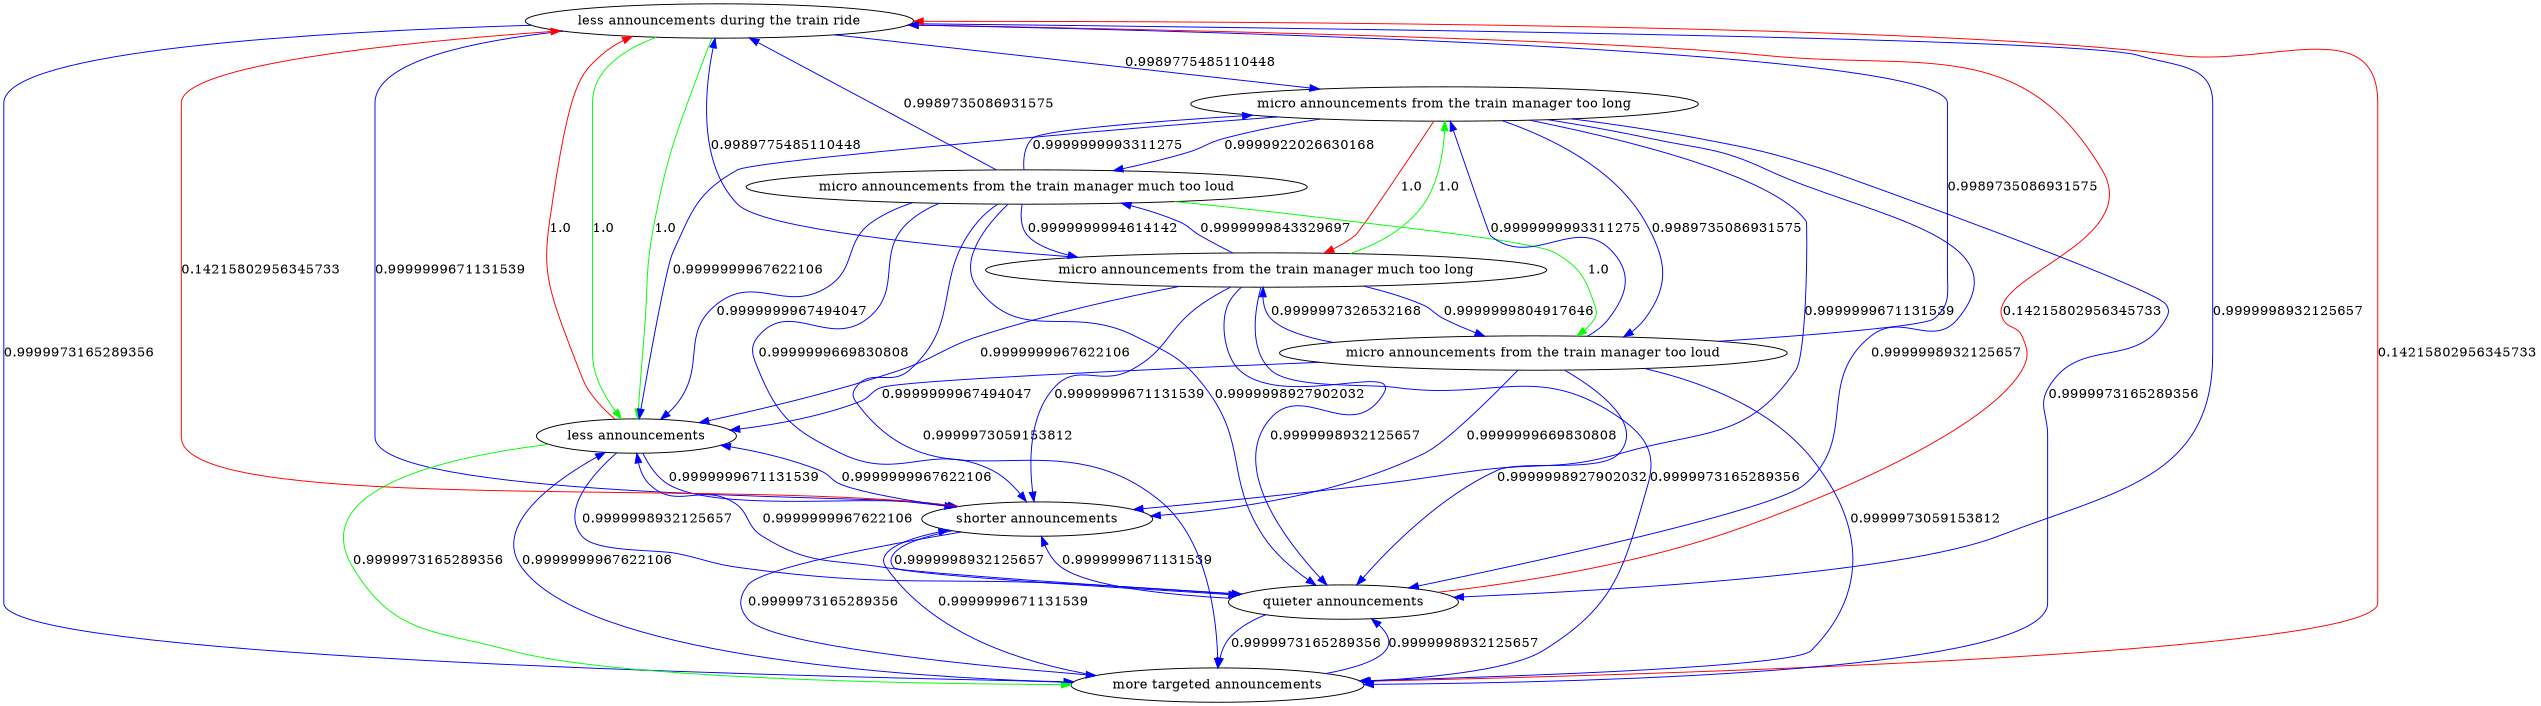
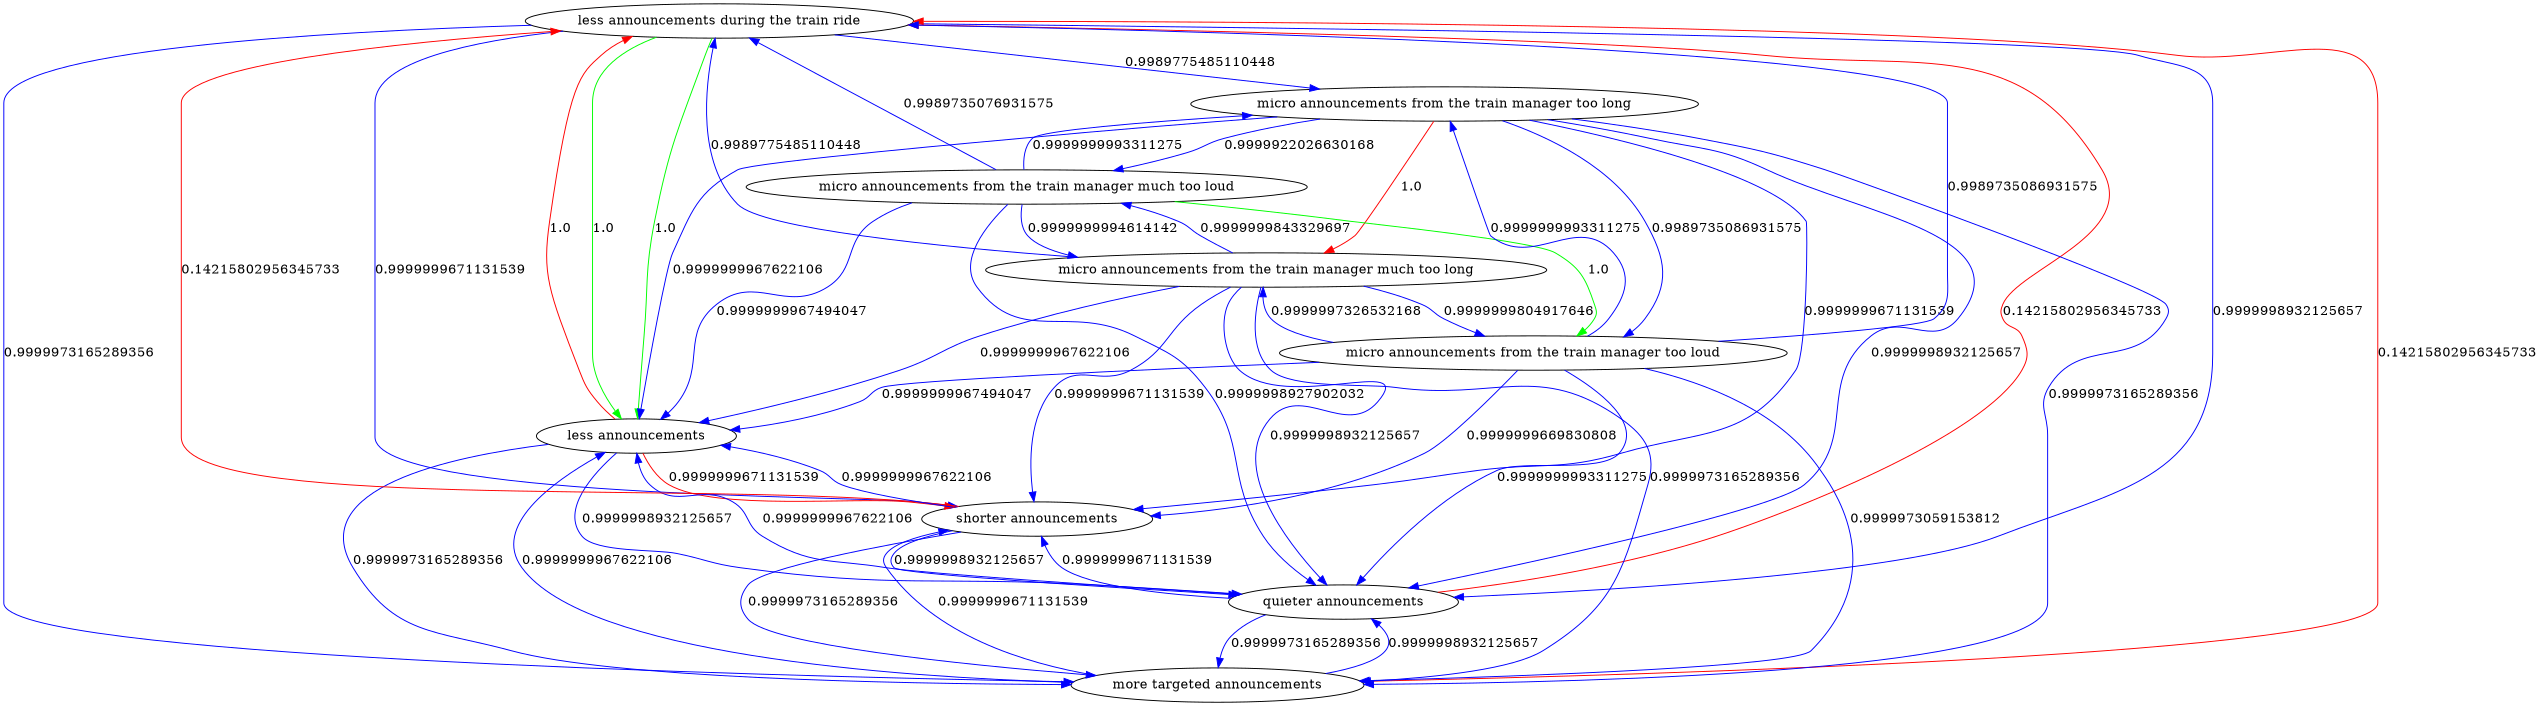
(979, 104) -> (979, 104)
(1420, 209) -> none
(762, 378) -> none
(918, 451) -> none
(1572, 478) -> (1572, 478)
(785, 501) -> (785, 501)
(558, 660) -> (558, 660)
